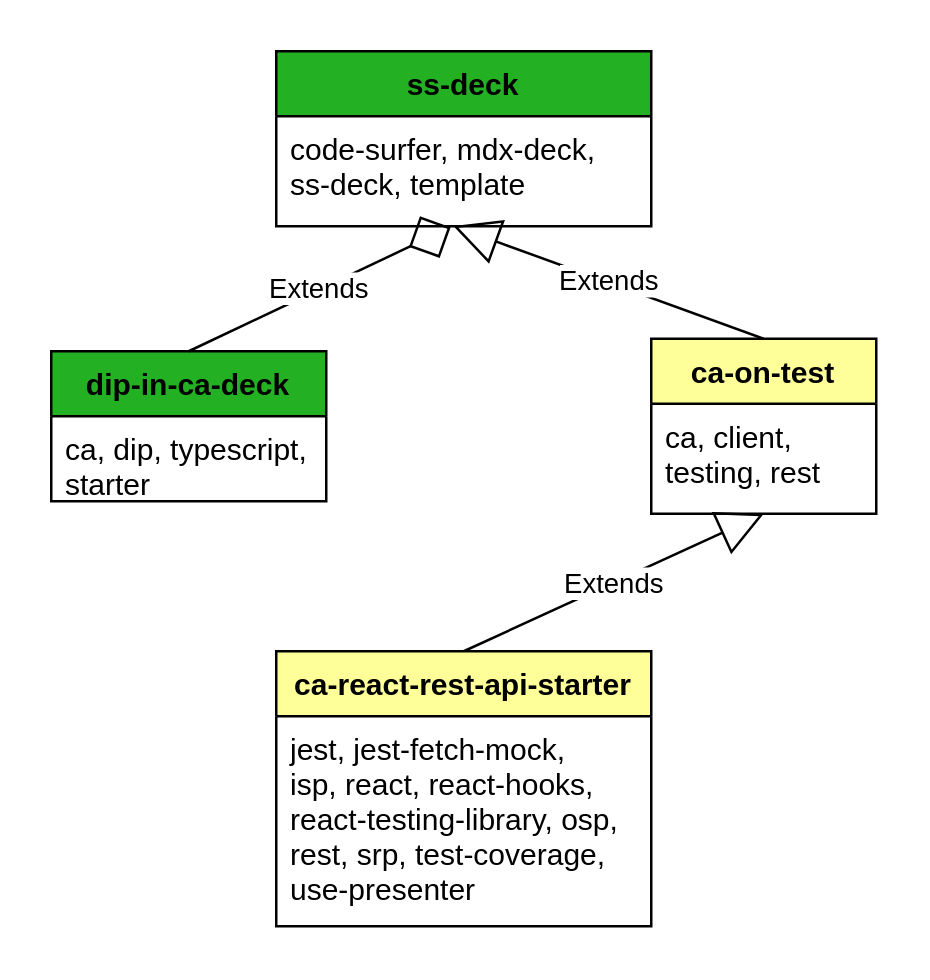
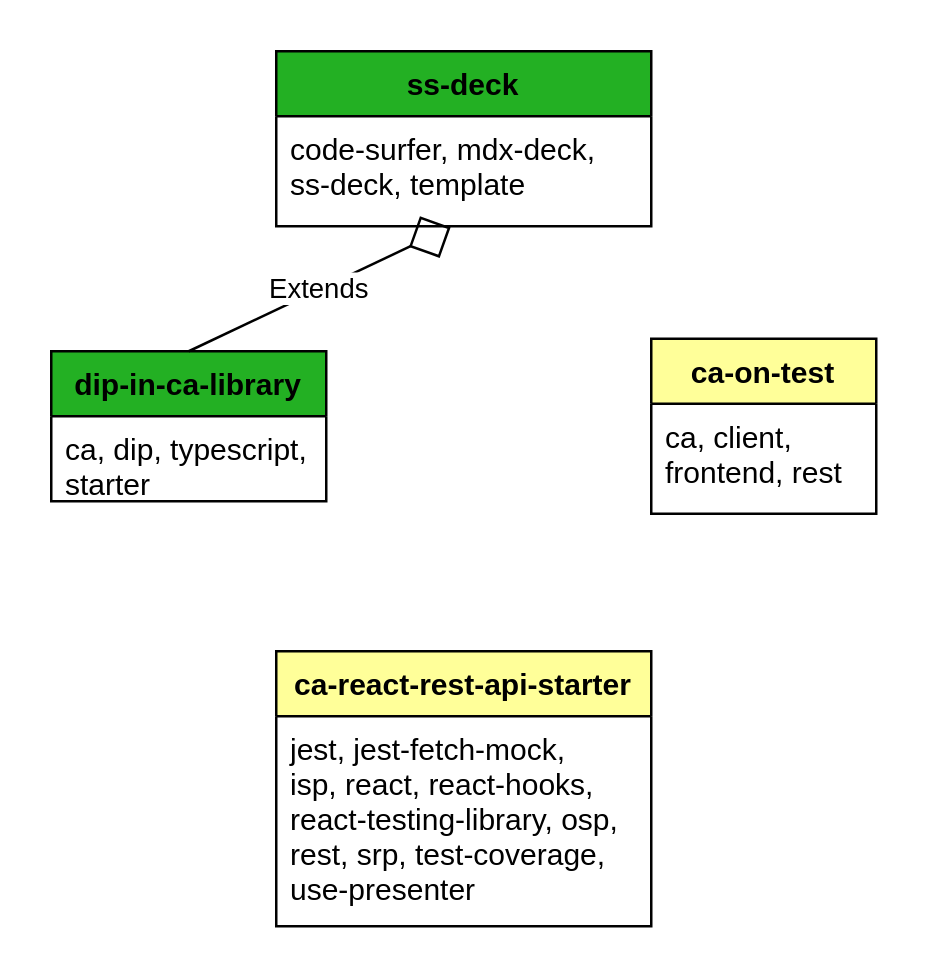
(564, 266) -> none
(188, 385) -> (188, 385)
(738, 438) -> (738, 438)
(520, 625) -> none
